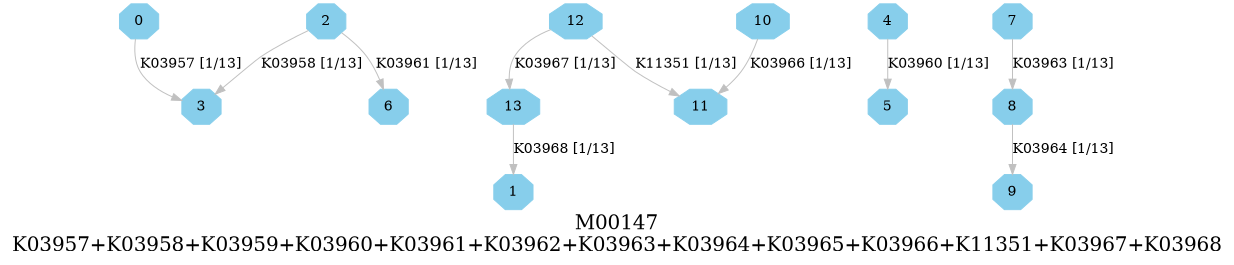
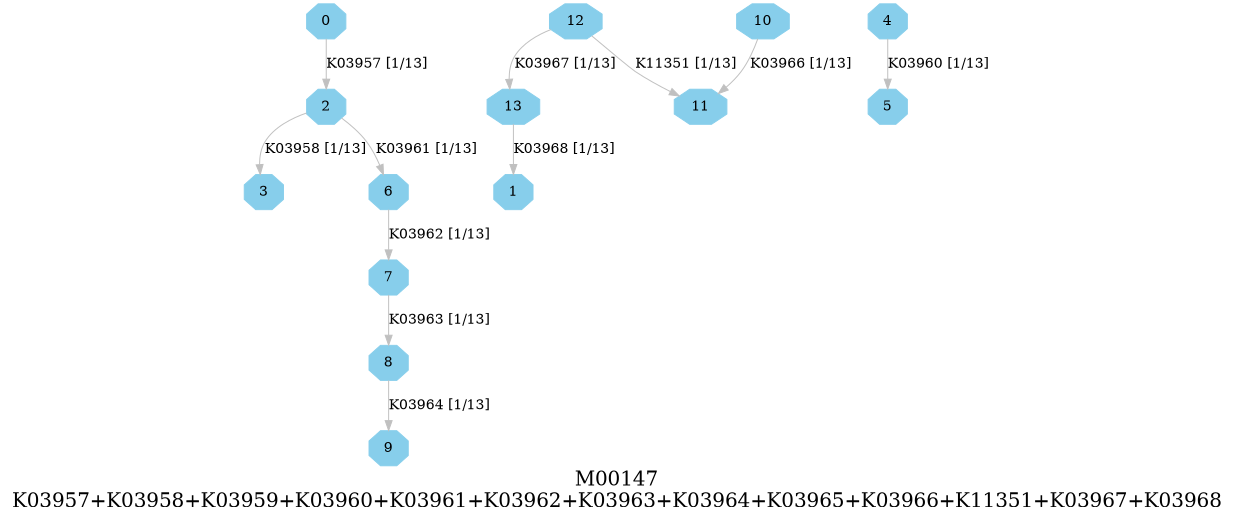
(142, 75) -> (326, 59)
none -> (389, 230)
